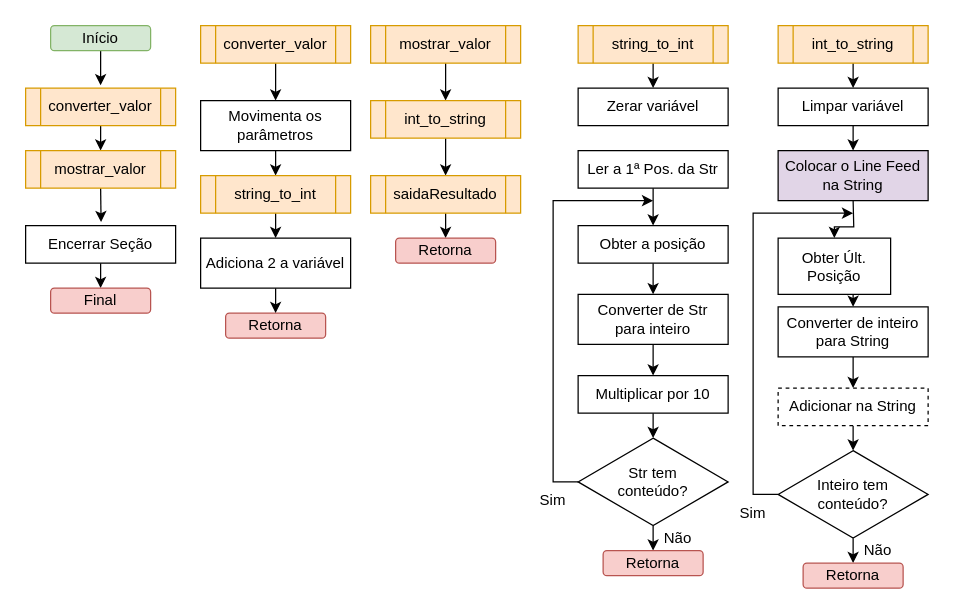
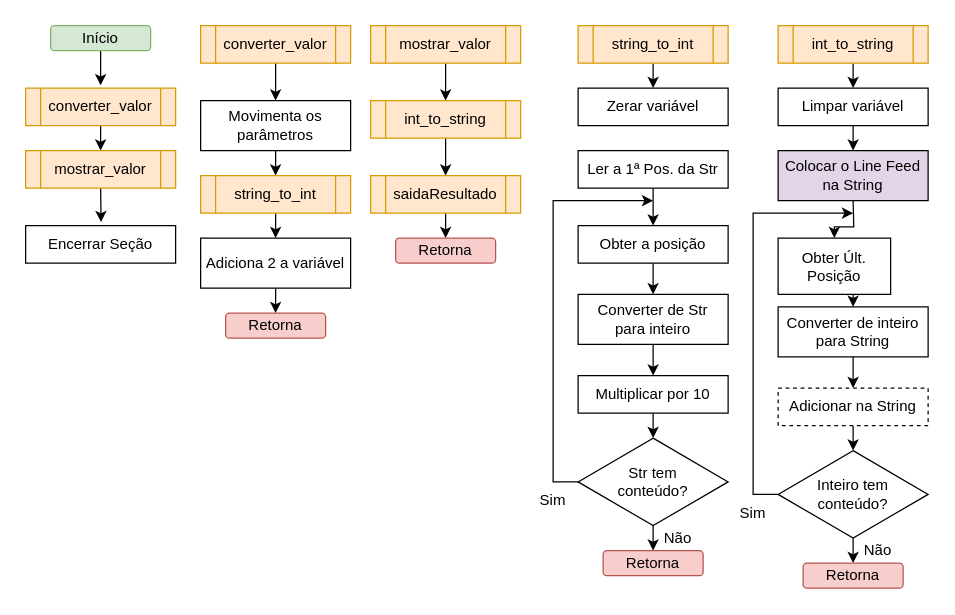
(101, 271) -> none
(101, 301) -> none
